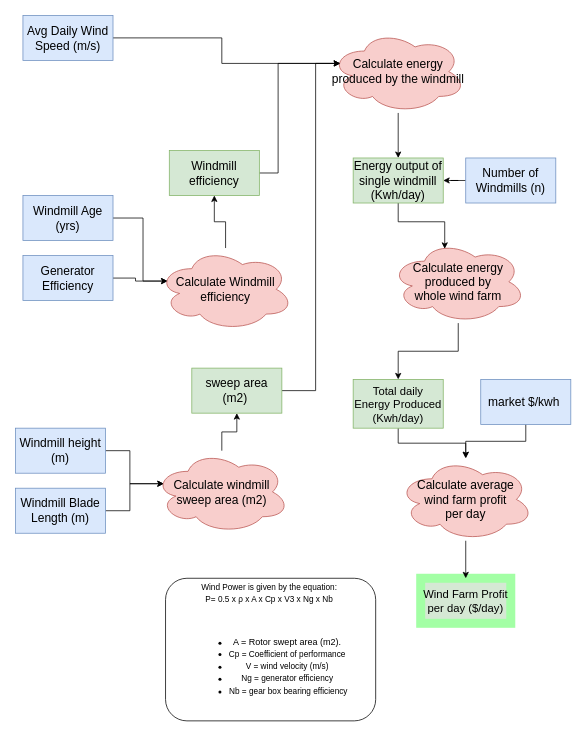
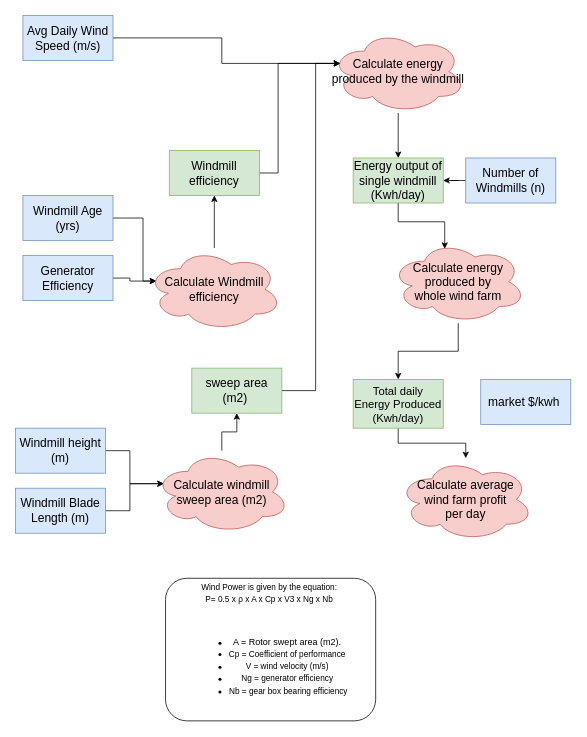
(225, 289) -> (214, 289)
(504, 441) -> none
(465, 557) -> none
(465, 600) -> none
